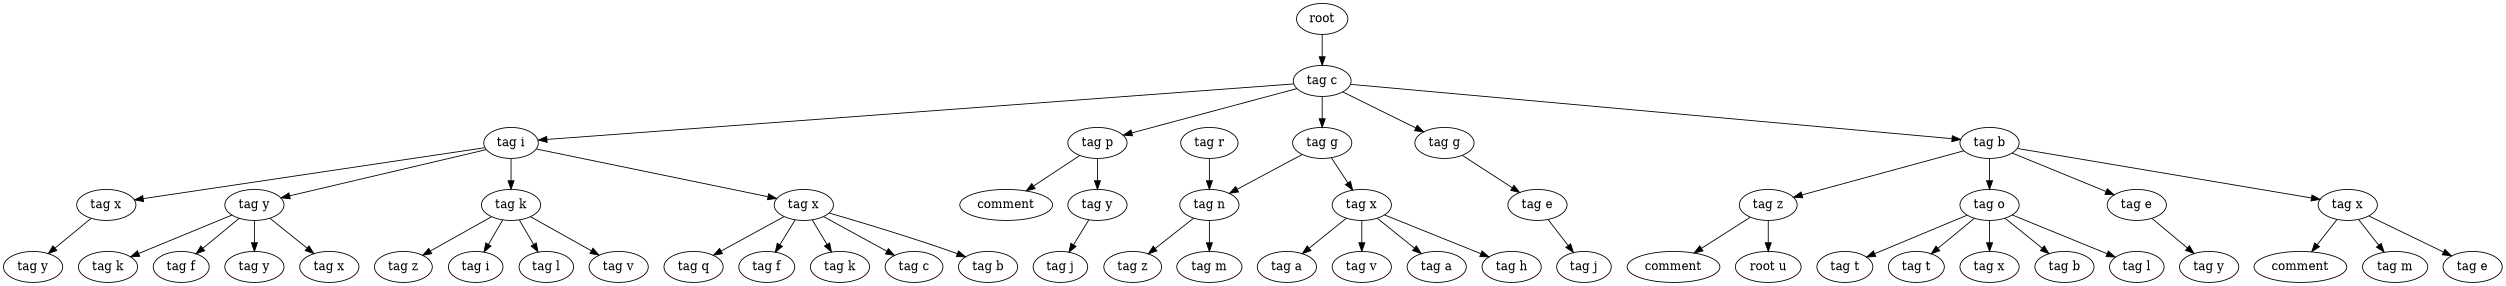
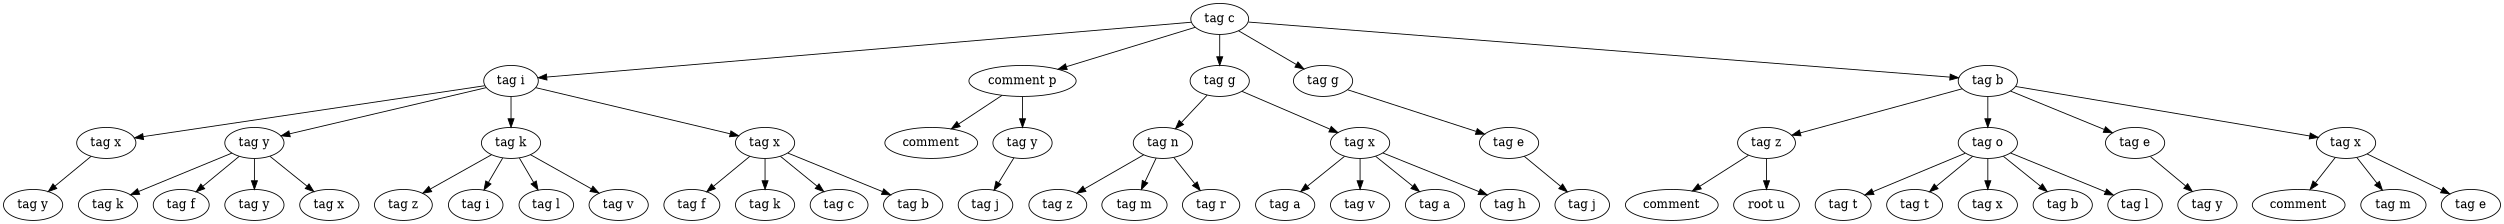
(1322, 19) -> none
(1097, 143) -> (1022, 81)
(1209, 170) -> (1184, 171)
(694, 267) -> none
